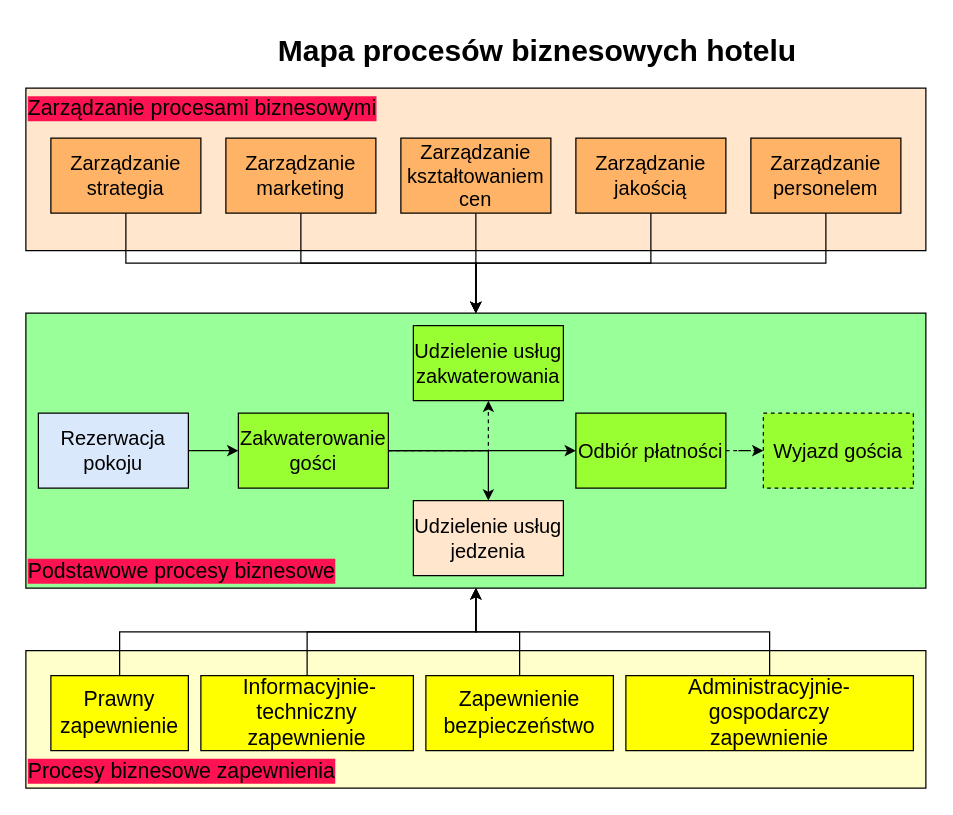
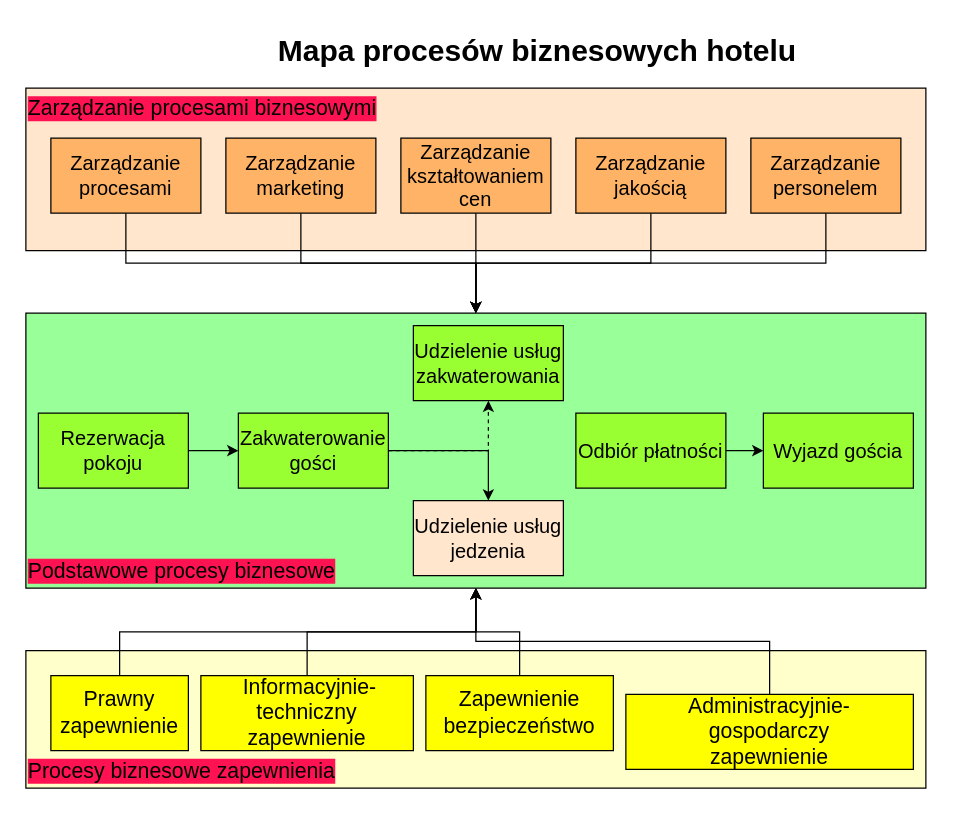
(126, 176) -> (126, 176)
(113, 451) -> (113, 451)
(530, 451) -> none
(733, 451) -> (733, 451)
(838, 451) -> (838, 451)
(769, 713) -> (769, 732)
